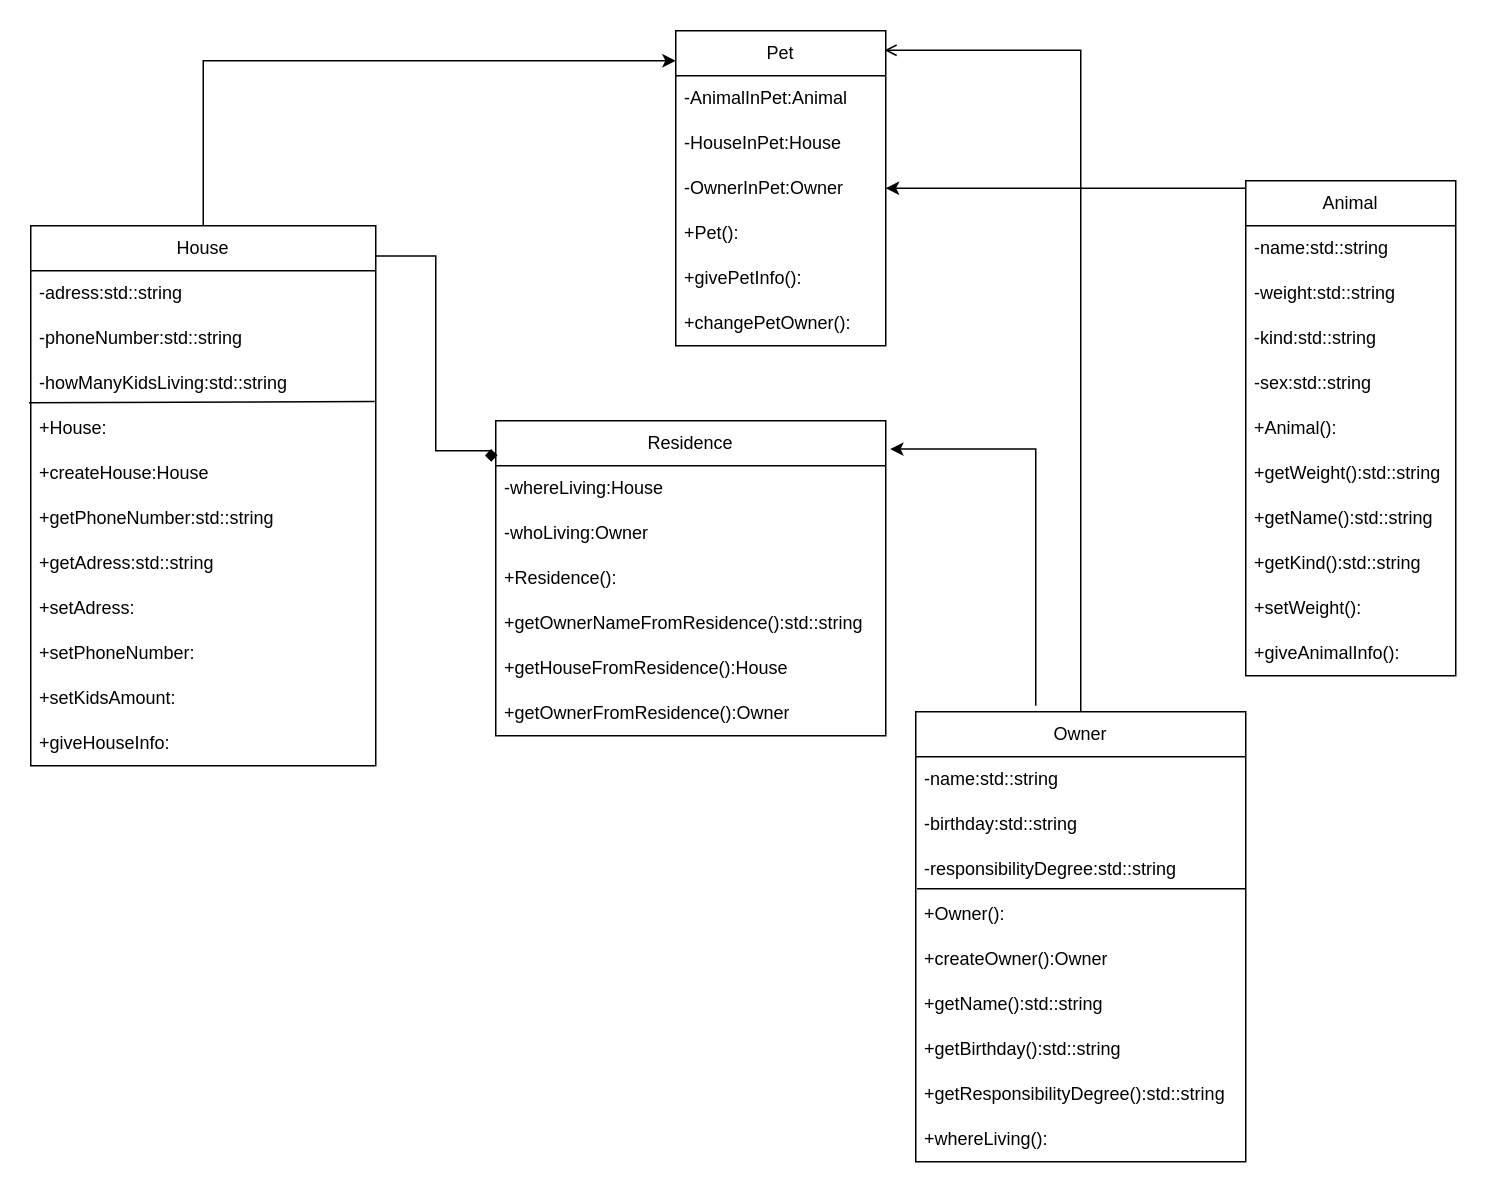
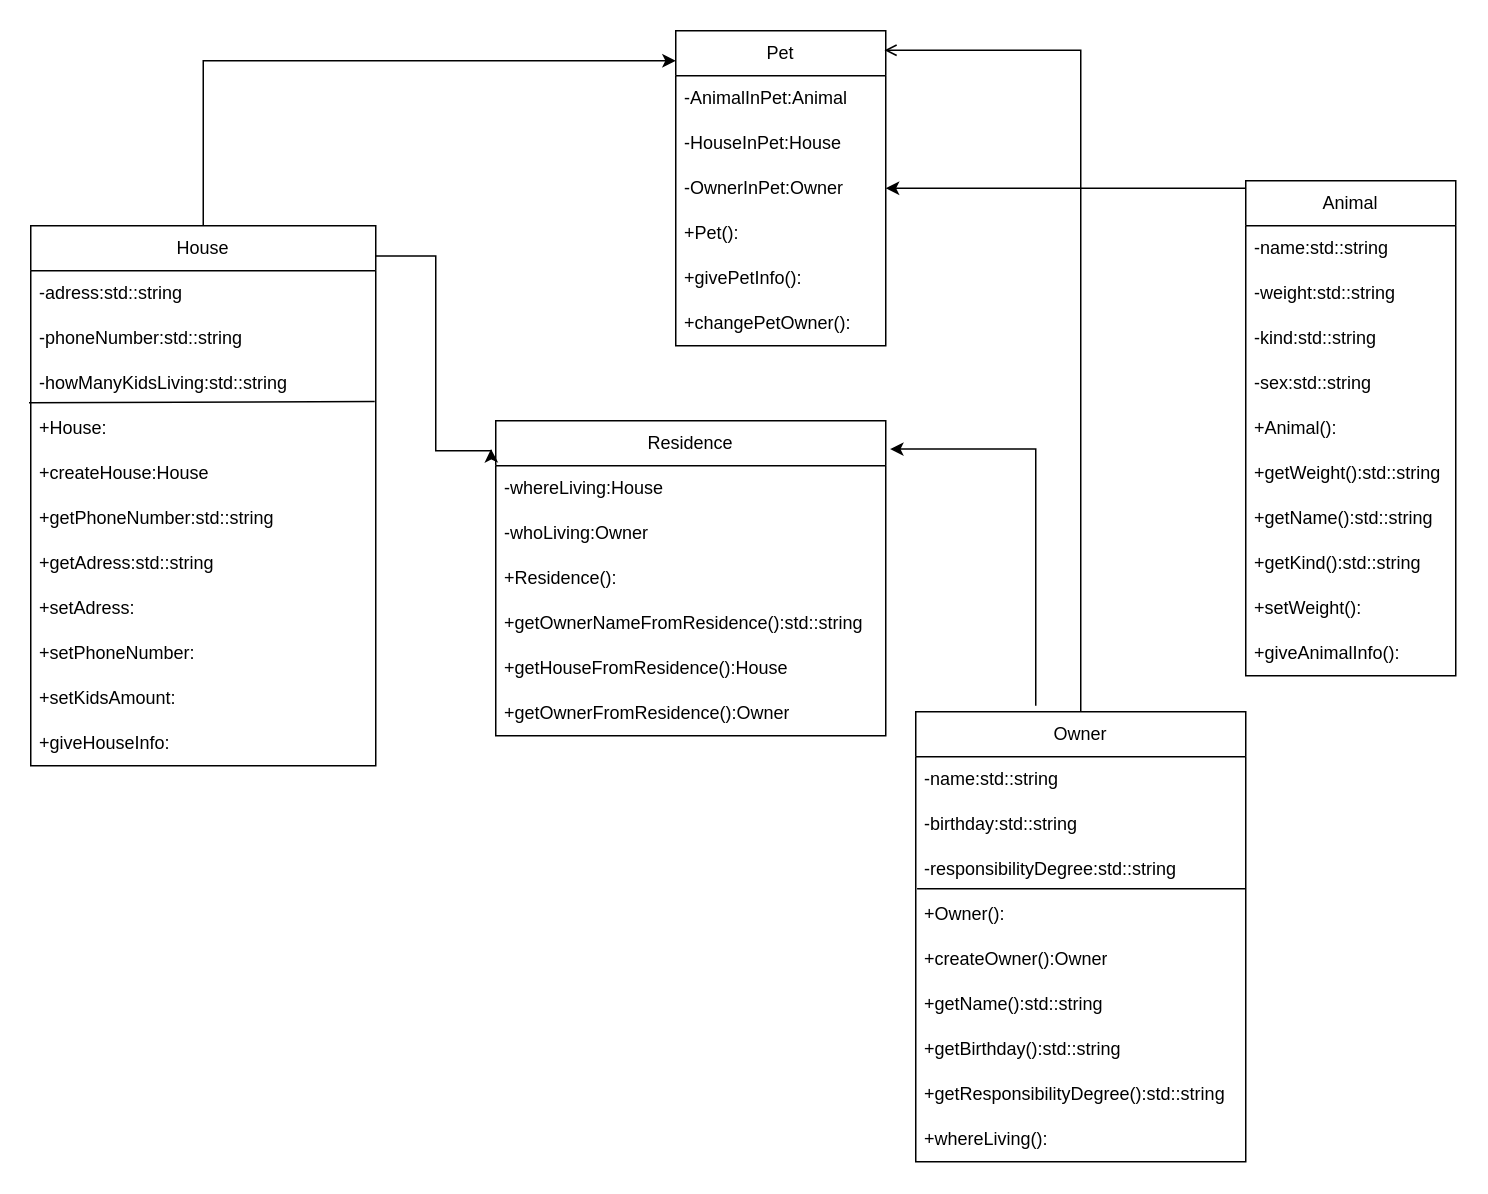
(491, 452) -> (491, 451)
